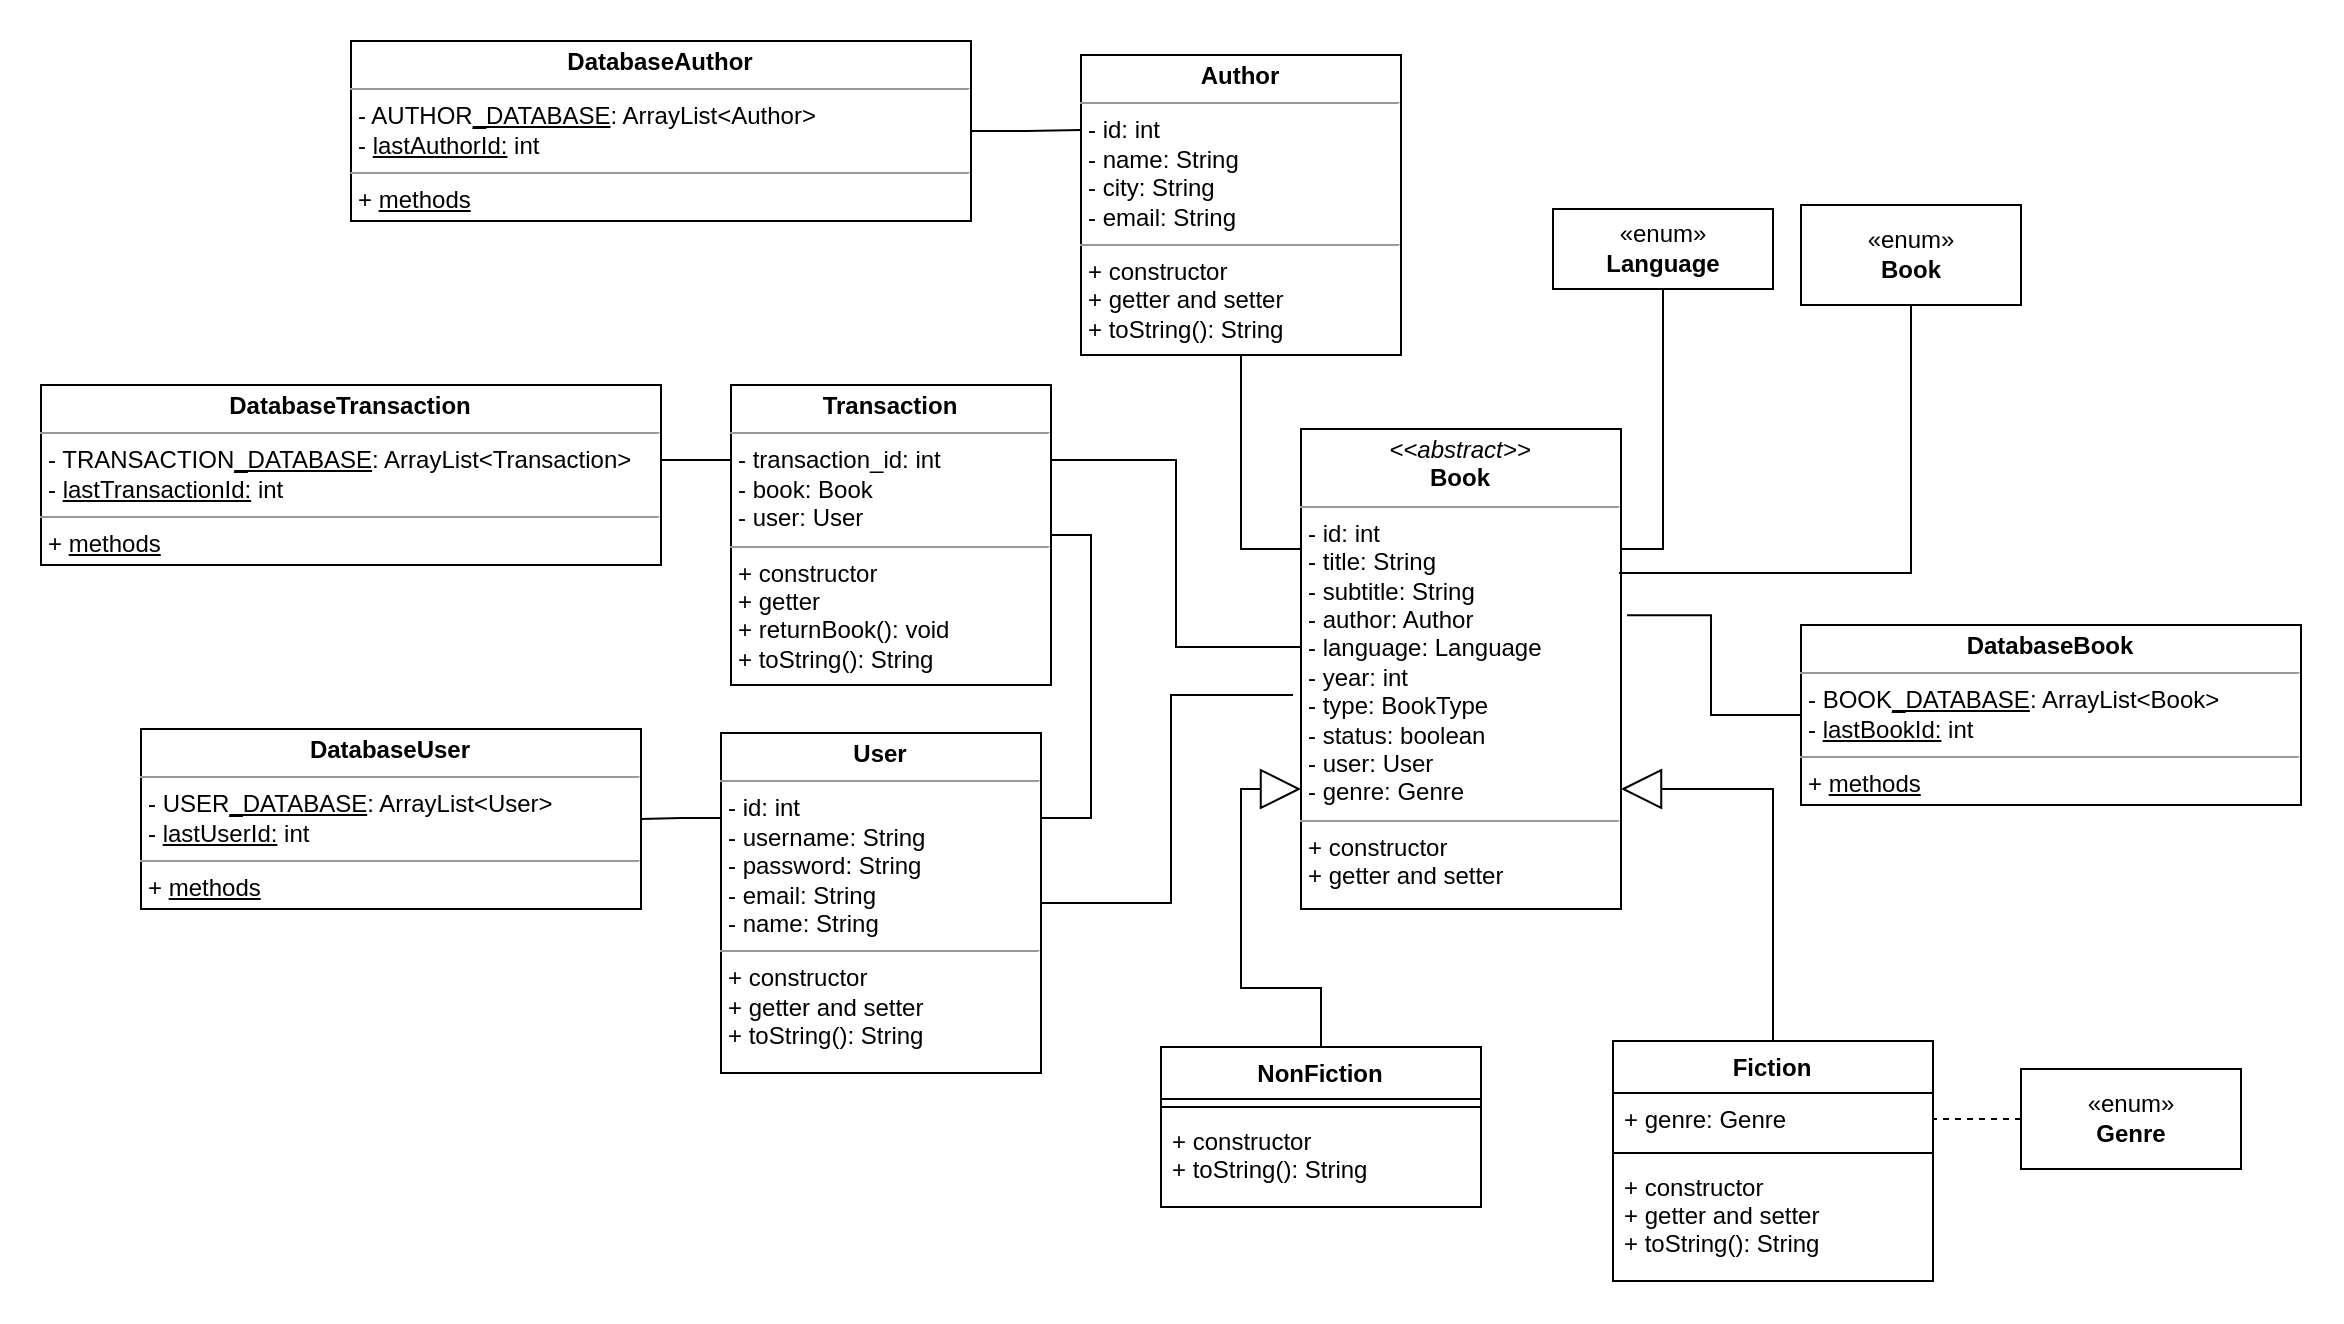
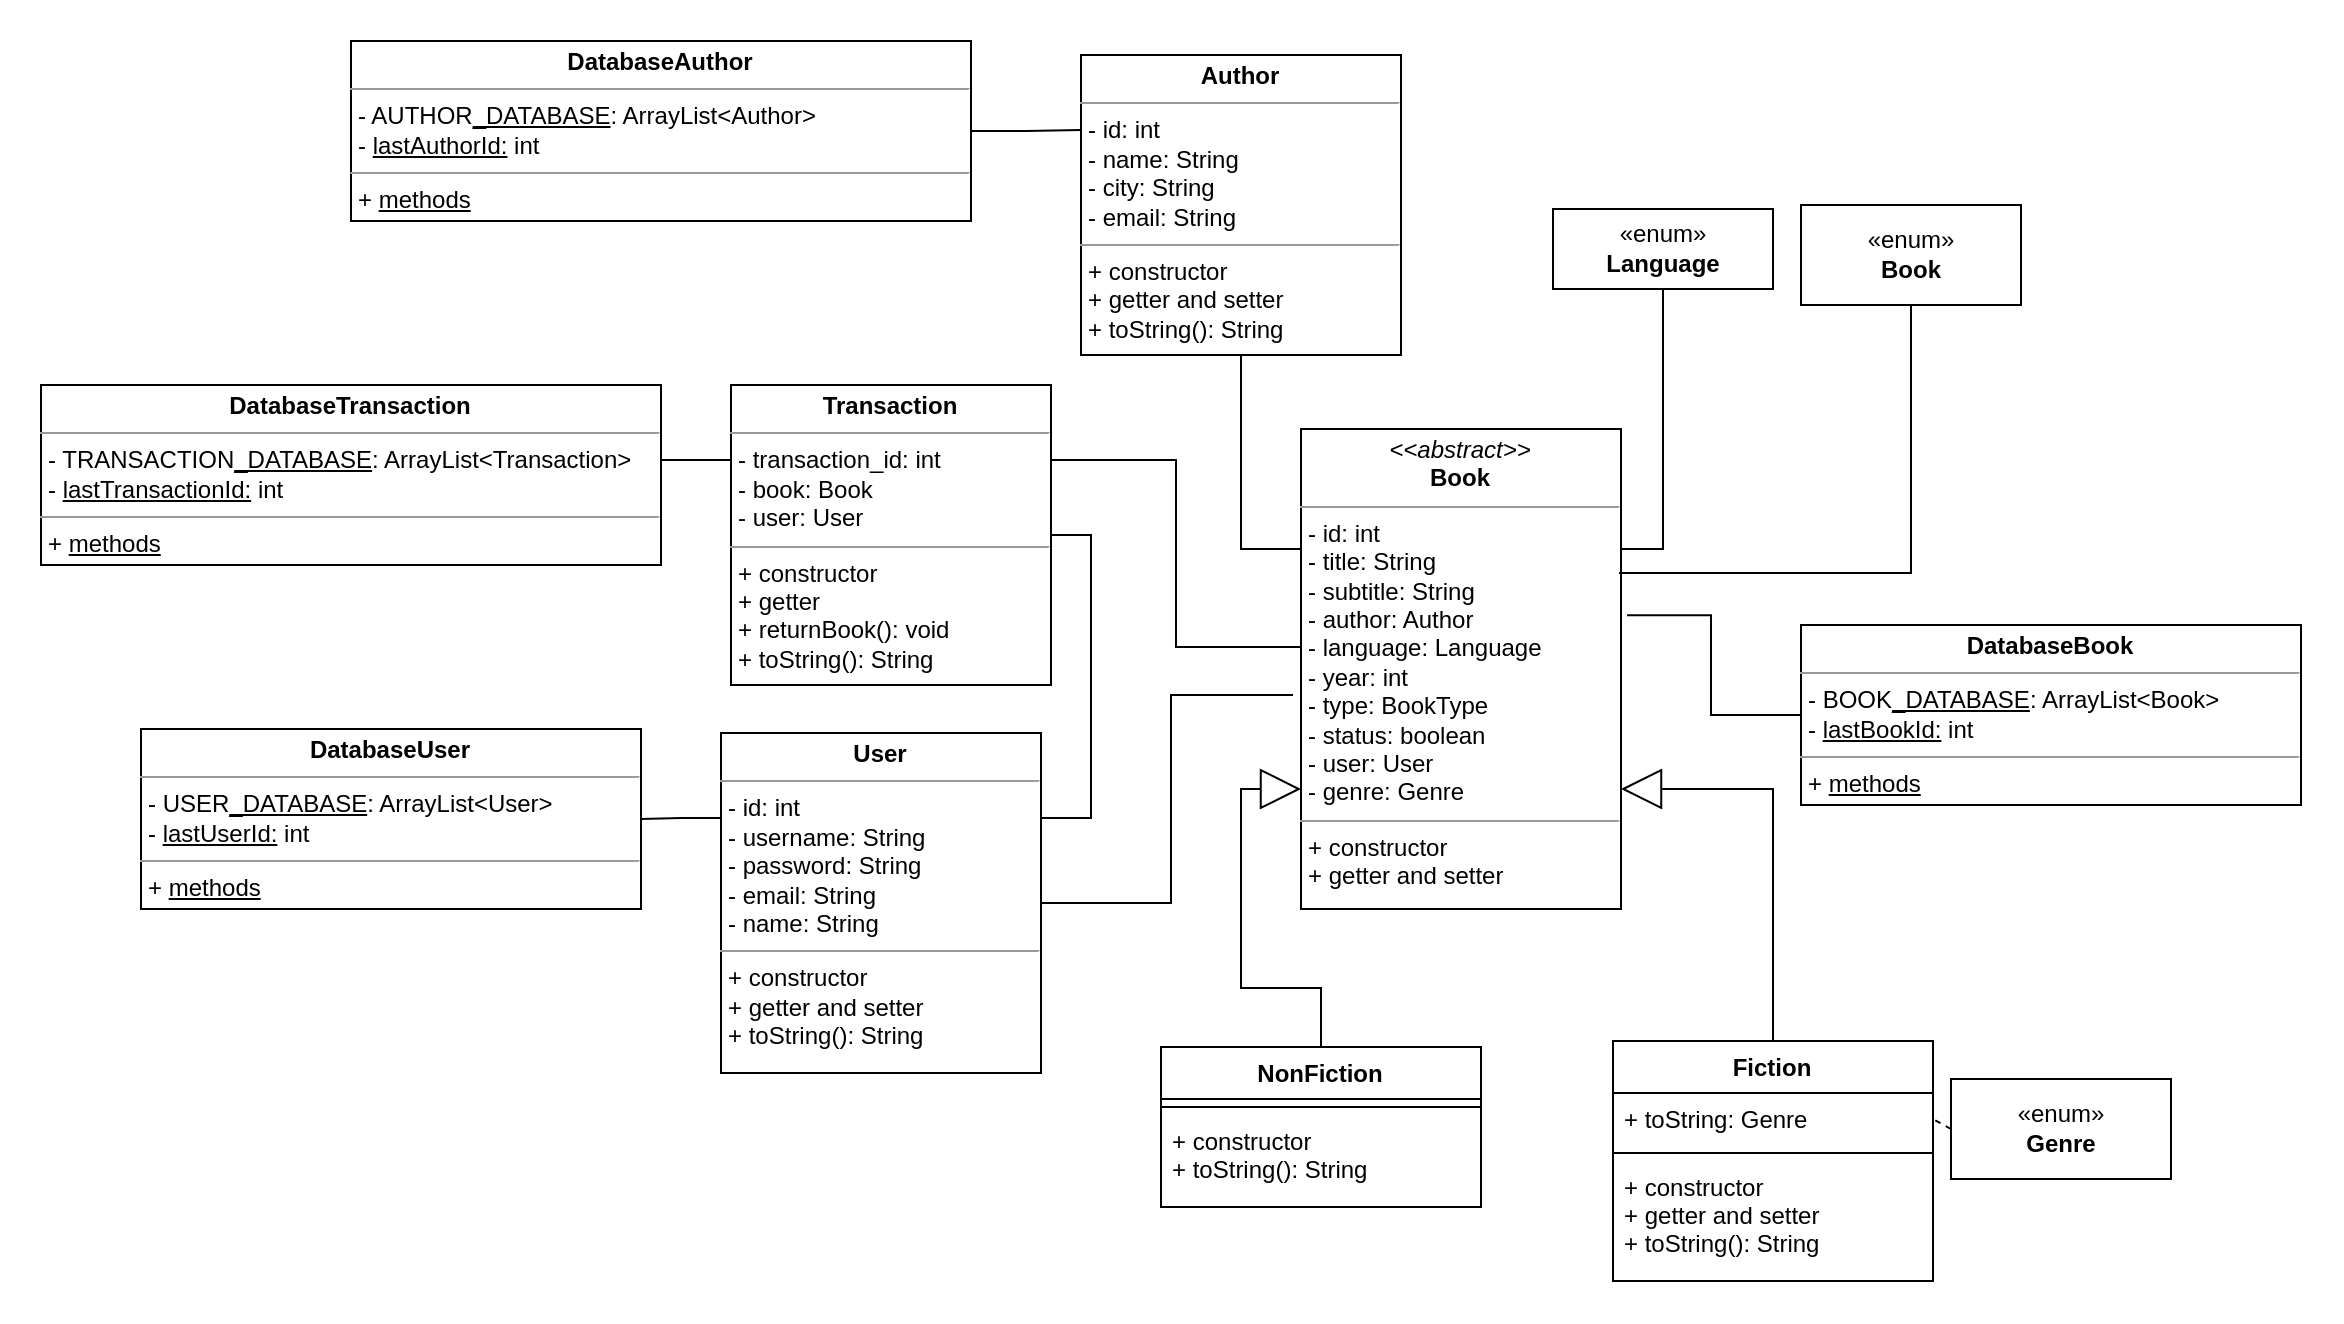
(2131, 1119) -> (2061, 1129)
(1709, 1120) -> (1726, 1120)
